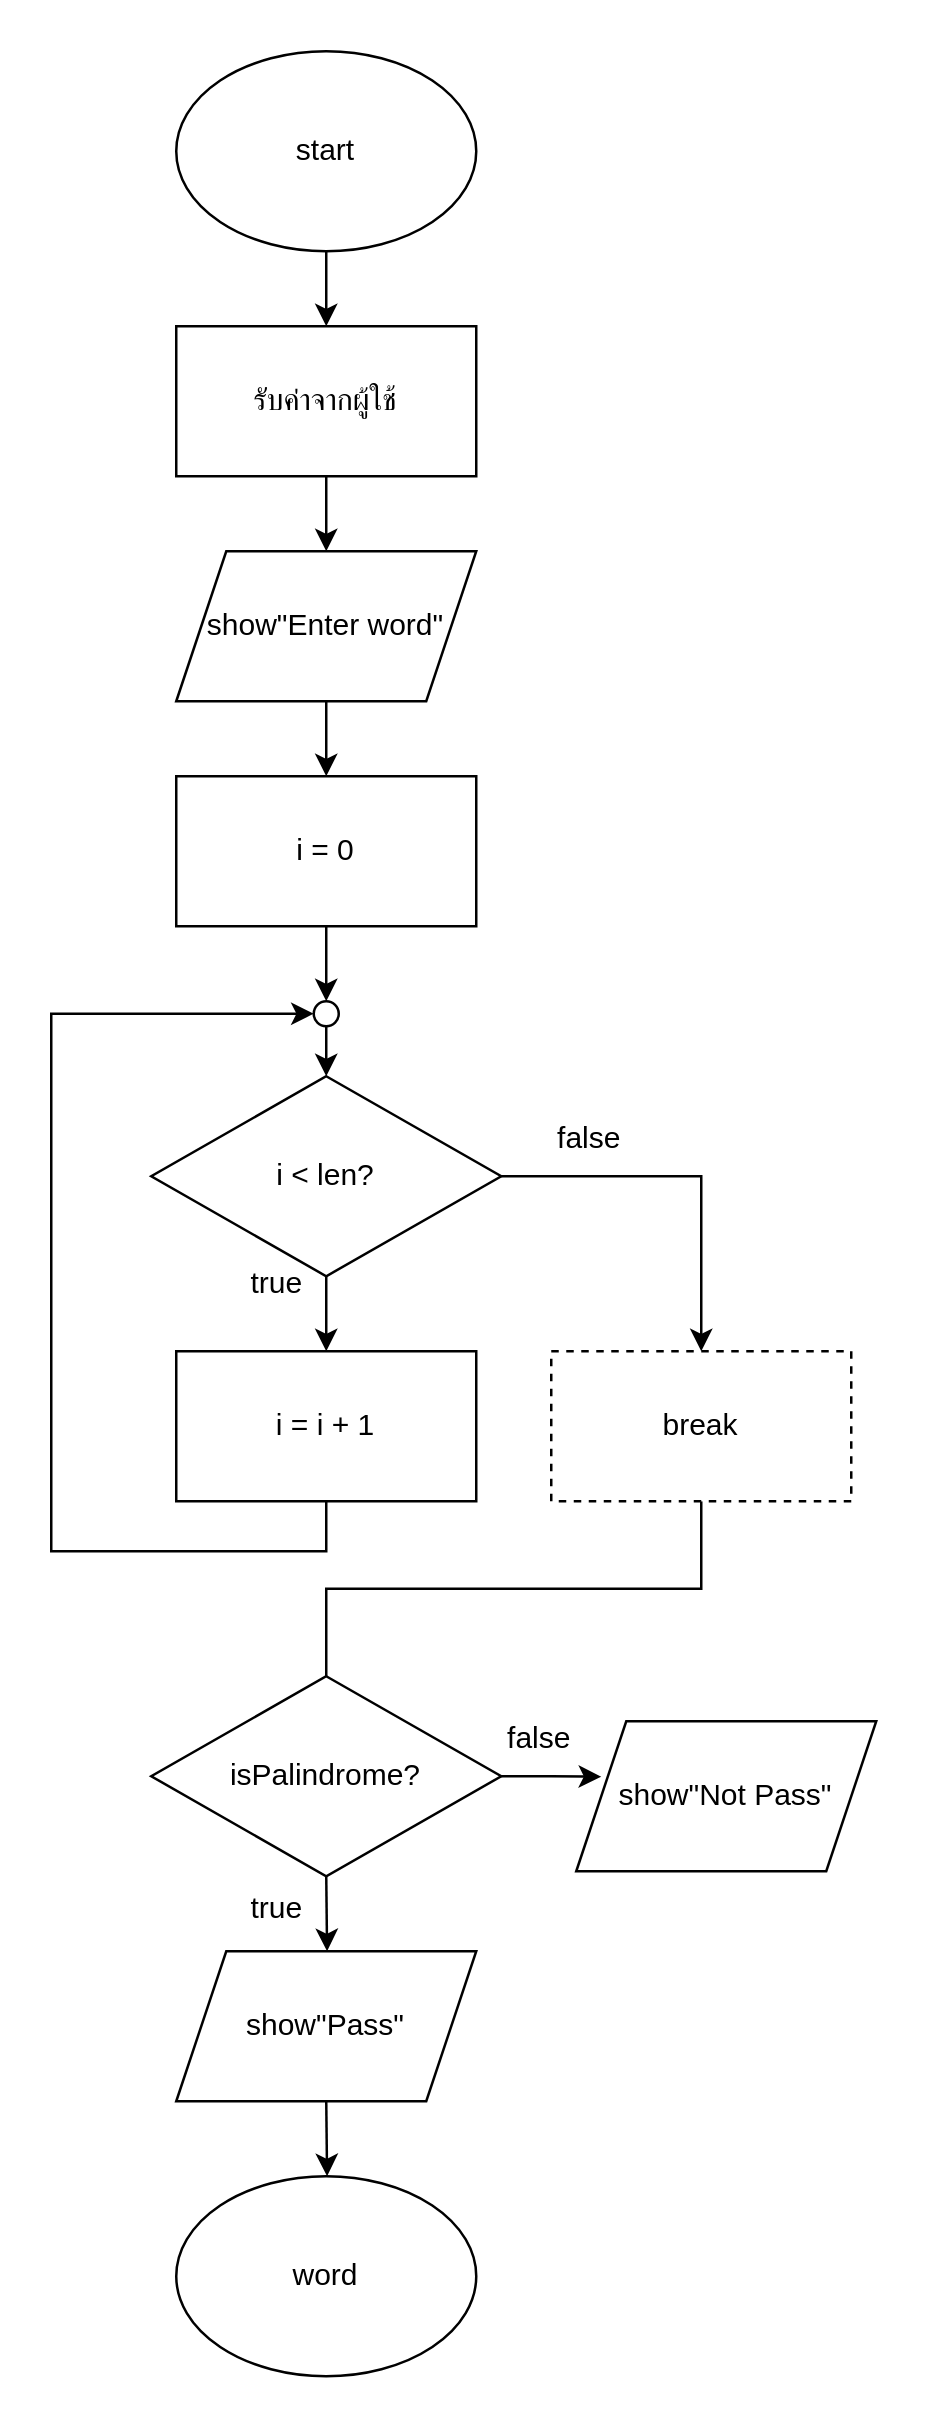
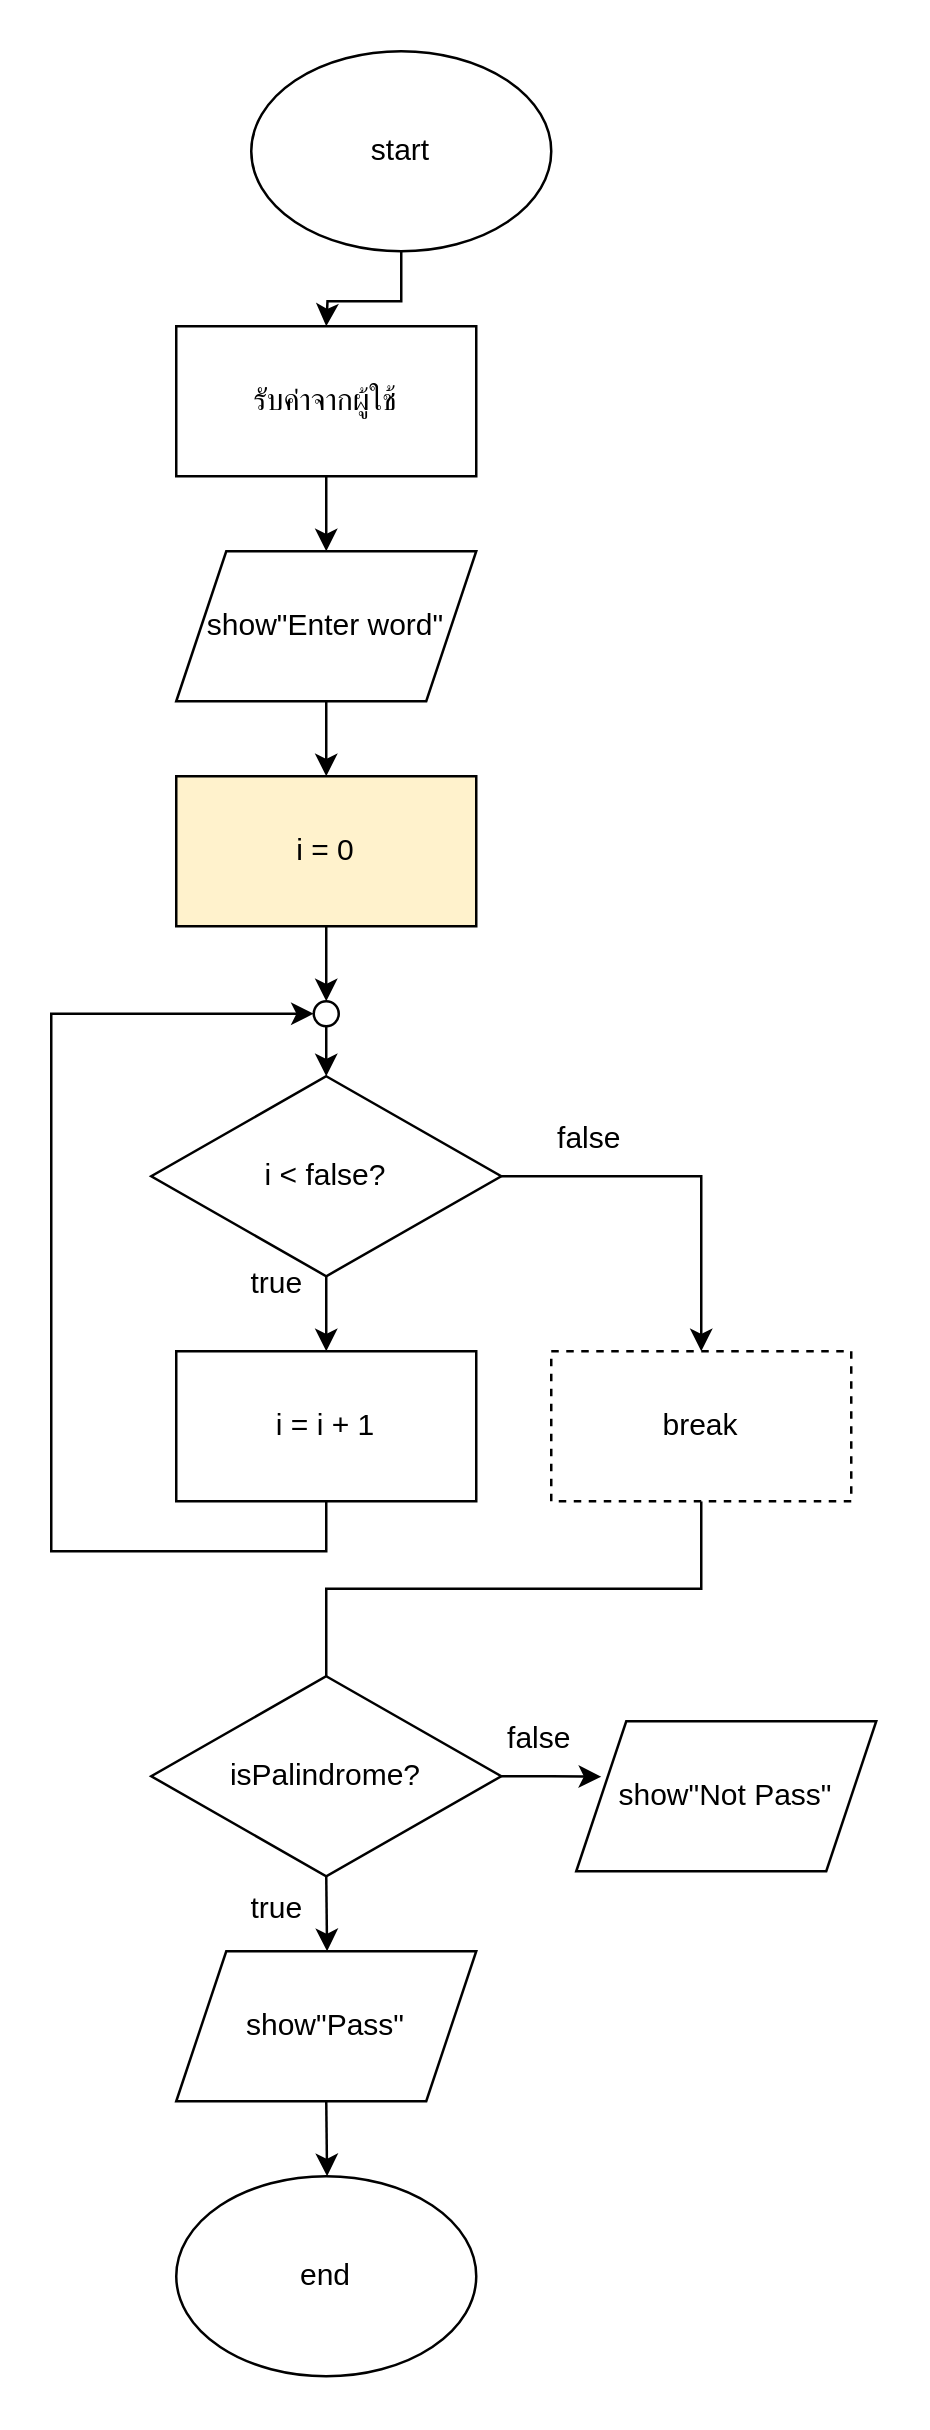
(326, 151) -> (401, 151)
(326, 851) -> (326, 851)
(326, 1176) -> (326, 1176)
(326, 2276) -> (326, 2276)
